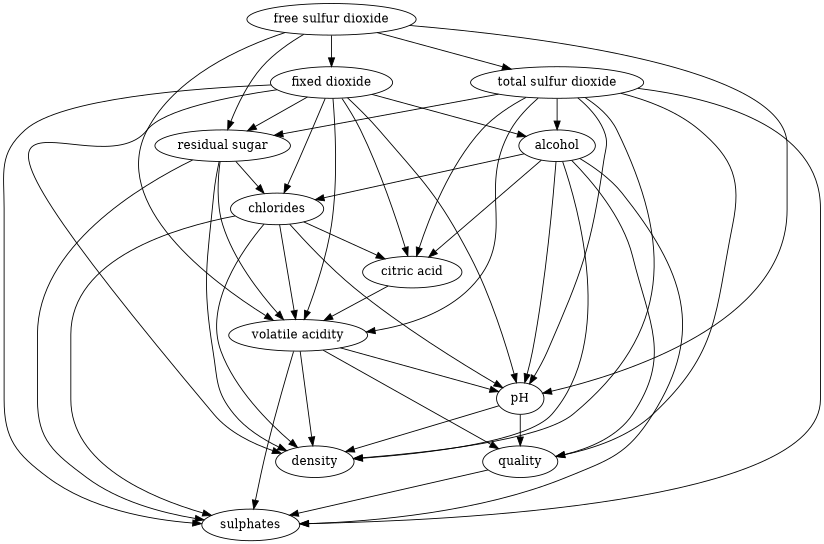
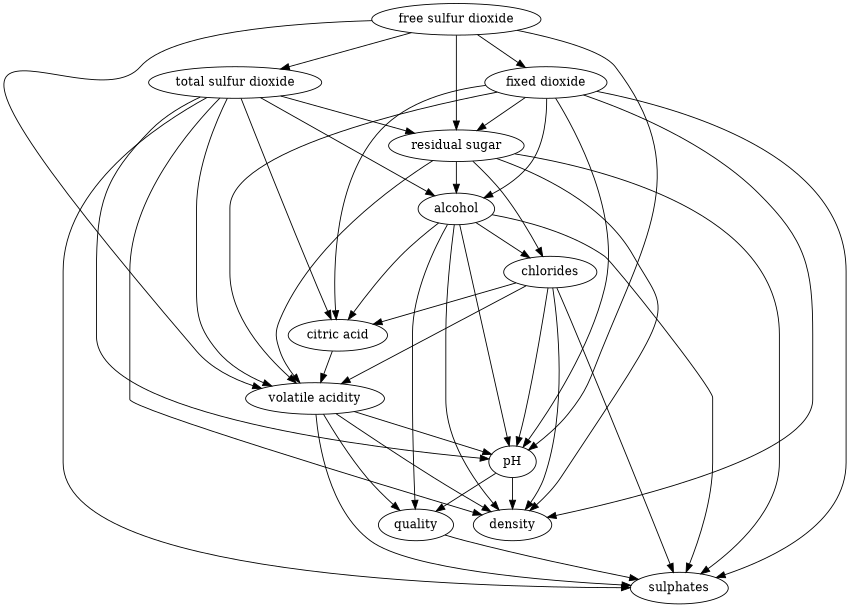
(307, 142) -> none
none -> (456, 173)
(722, 281) -> none
